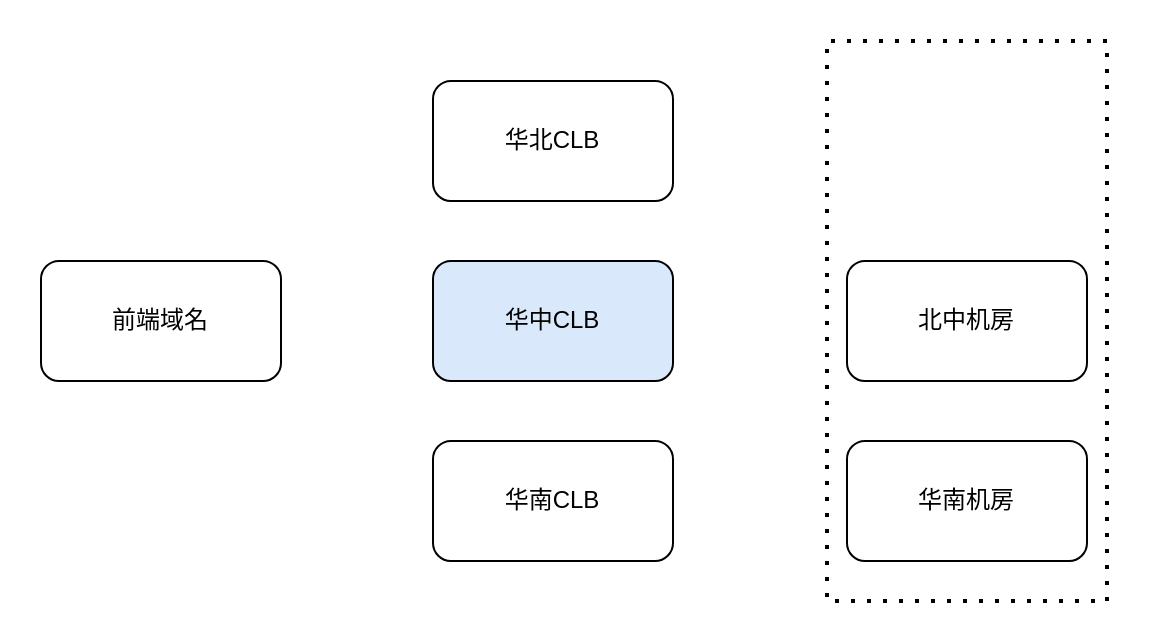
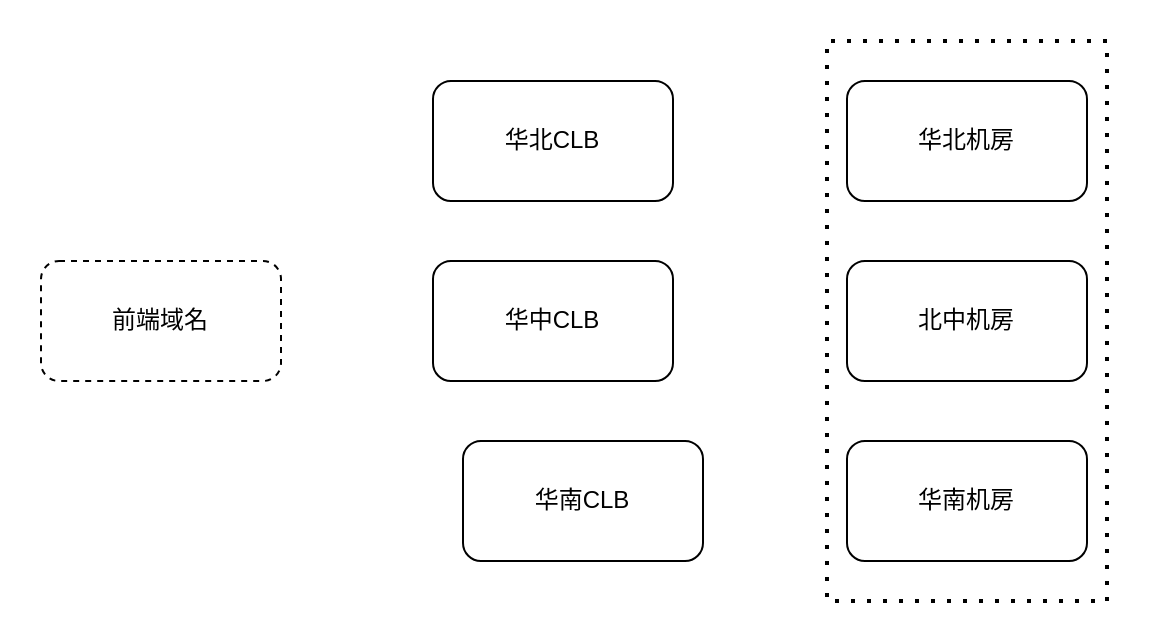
none -> (967, 141)
(161, 321) -> (161, 321)
(553, 321) -> (553, 321)
(553, 501) -> (583, 501)
